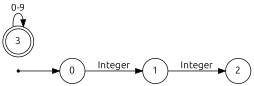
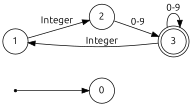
none -> (133, 28)
(110, 71) -> (97, 47)
